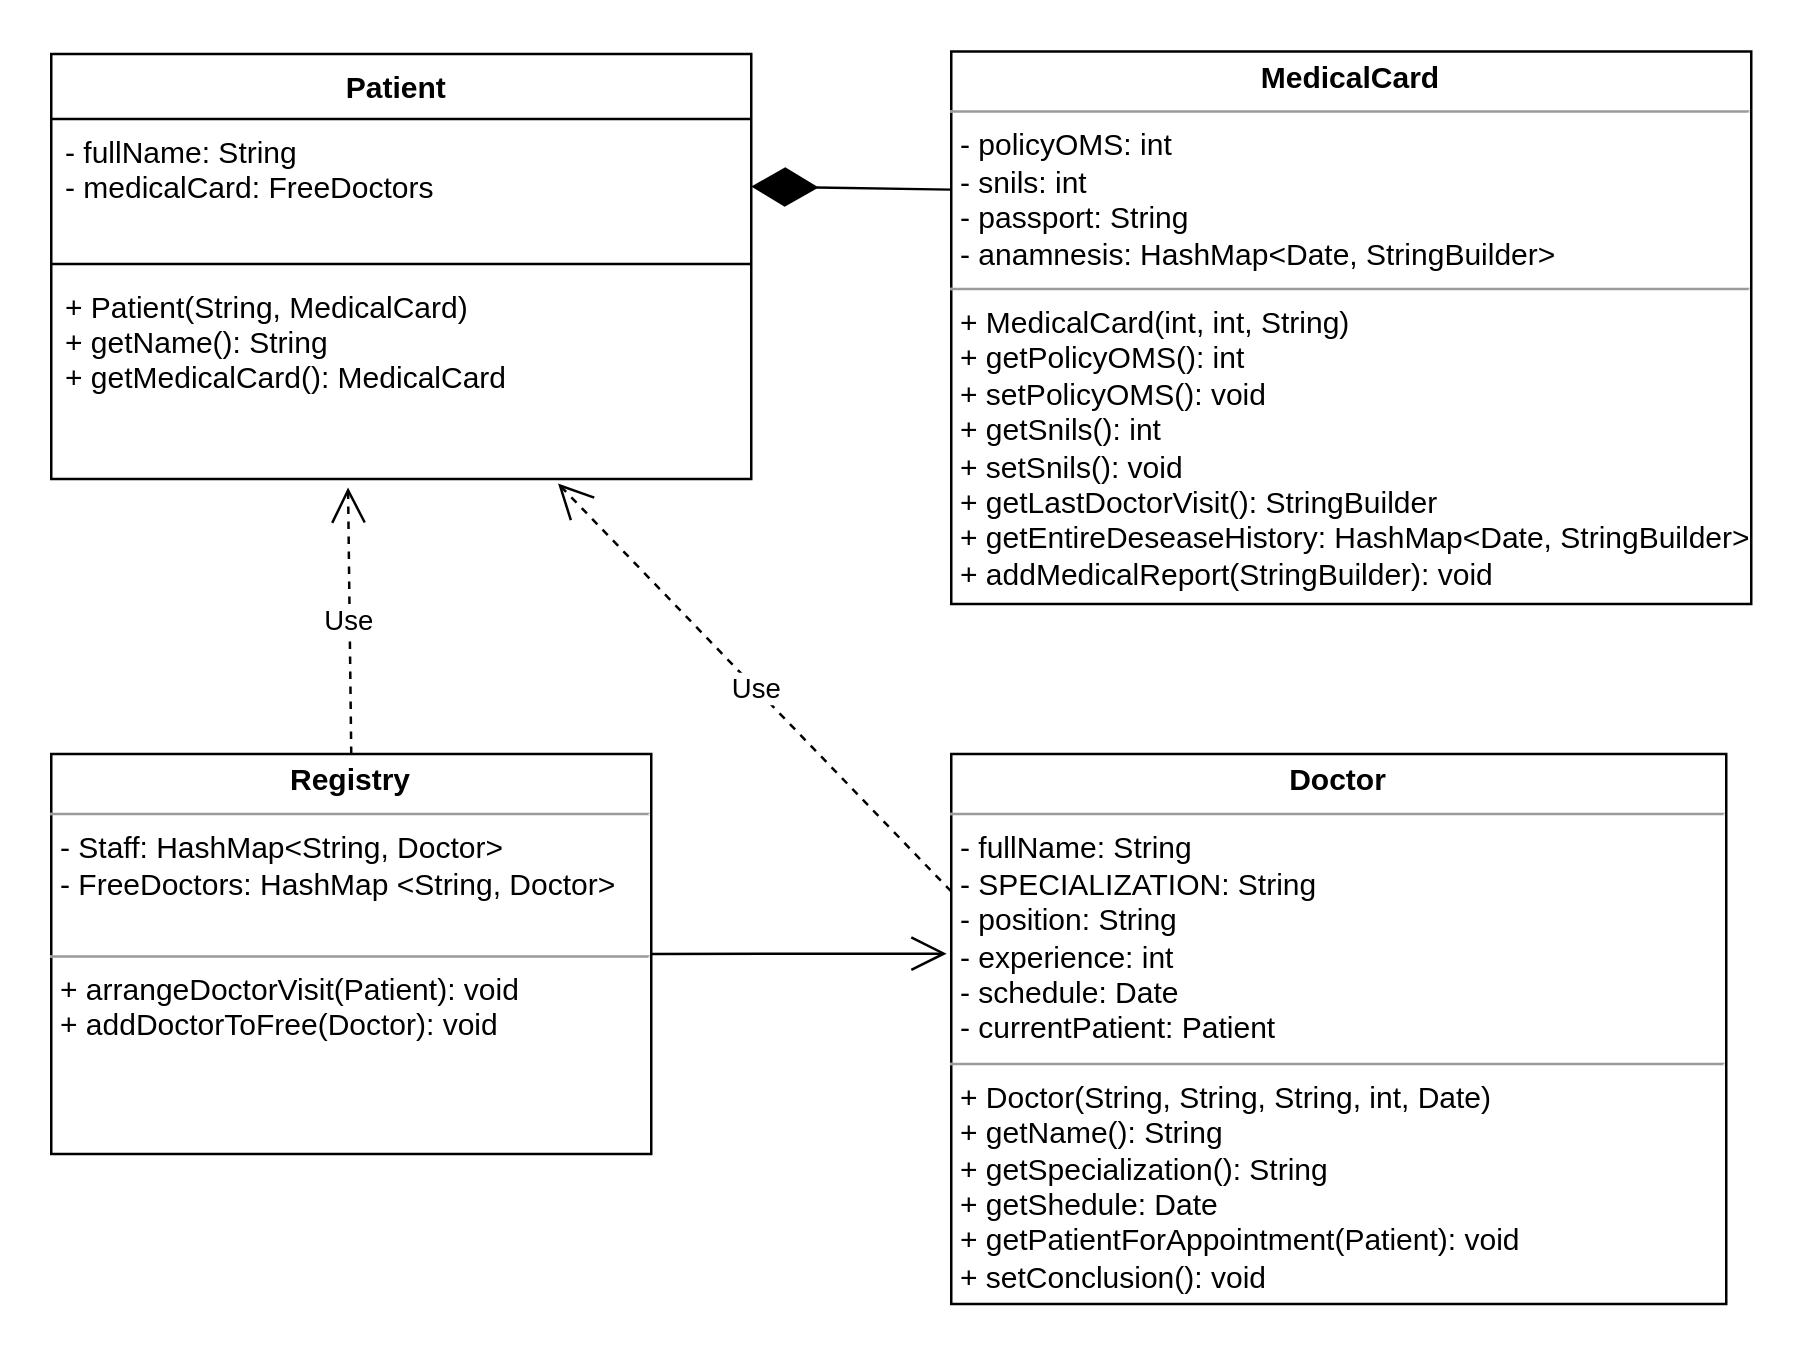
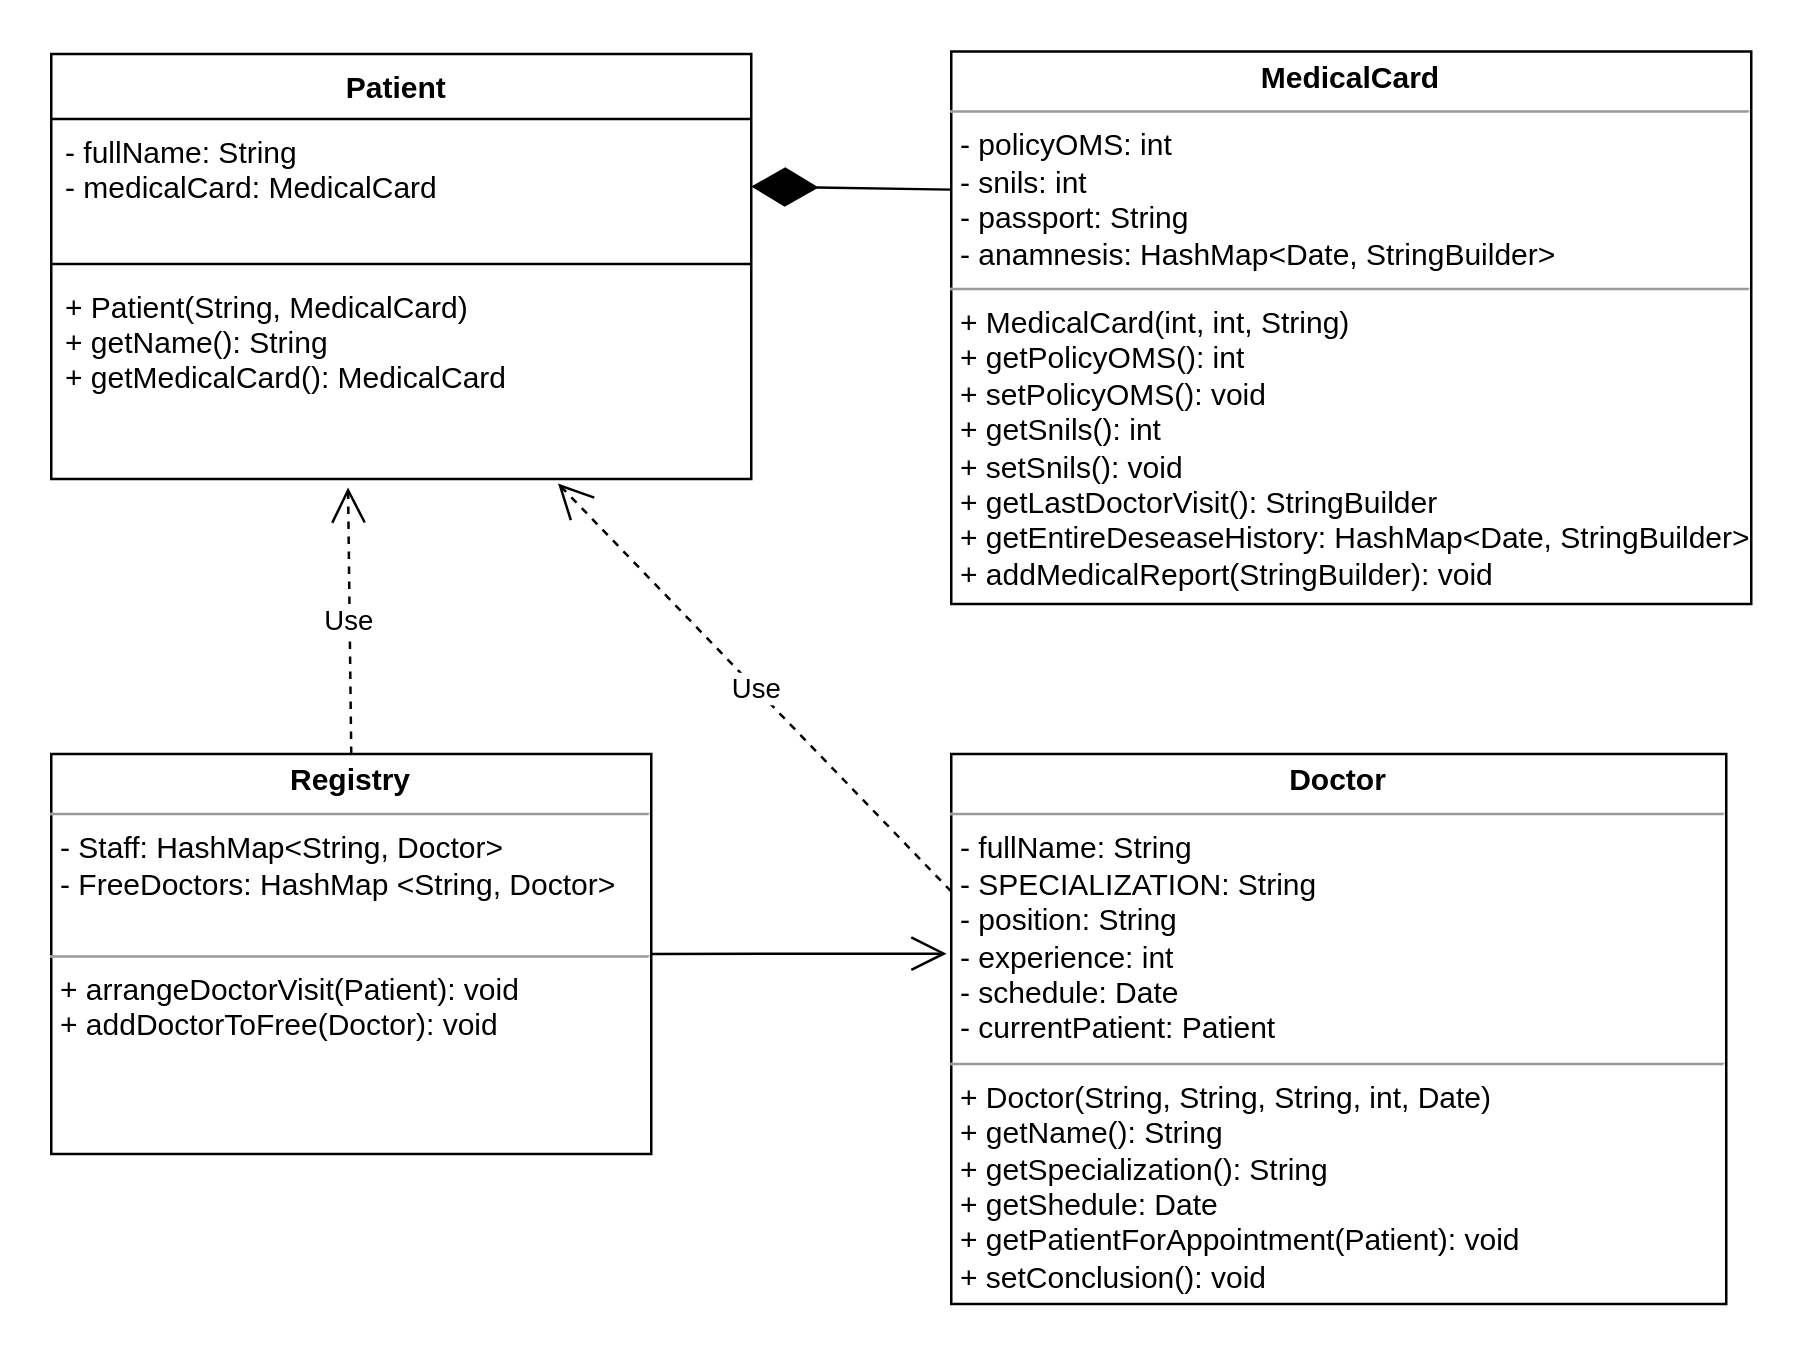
(193, 153) -> (193, 153)
